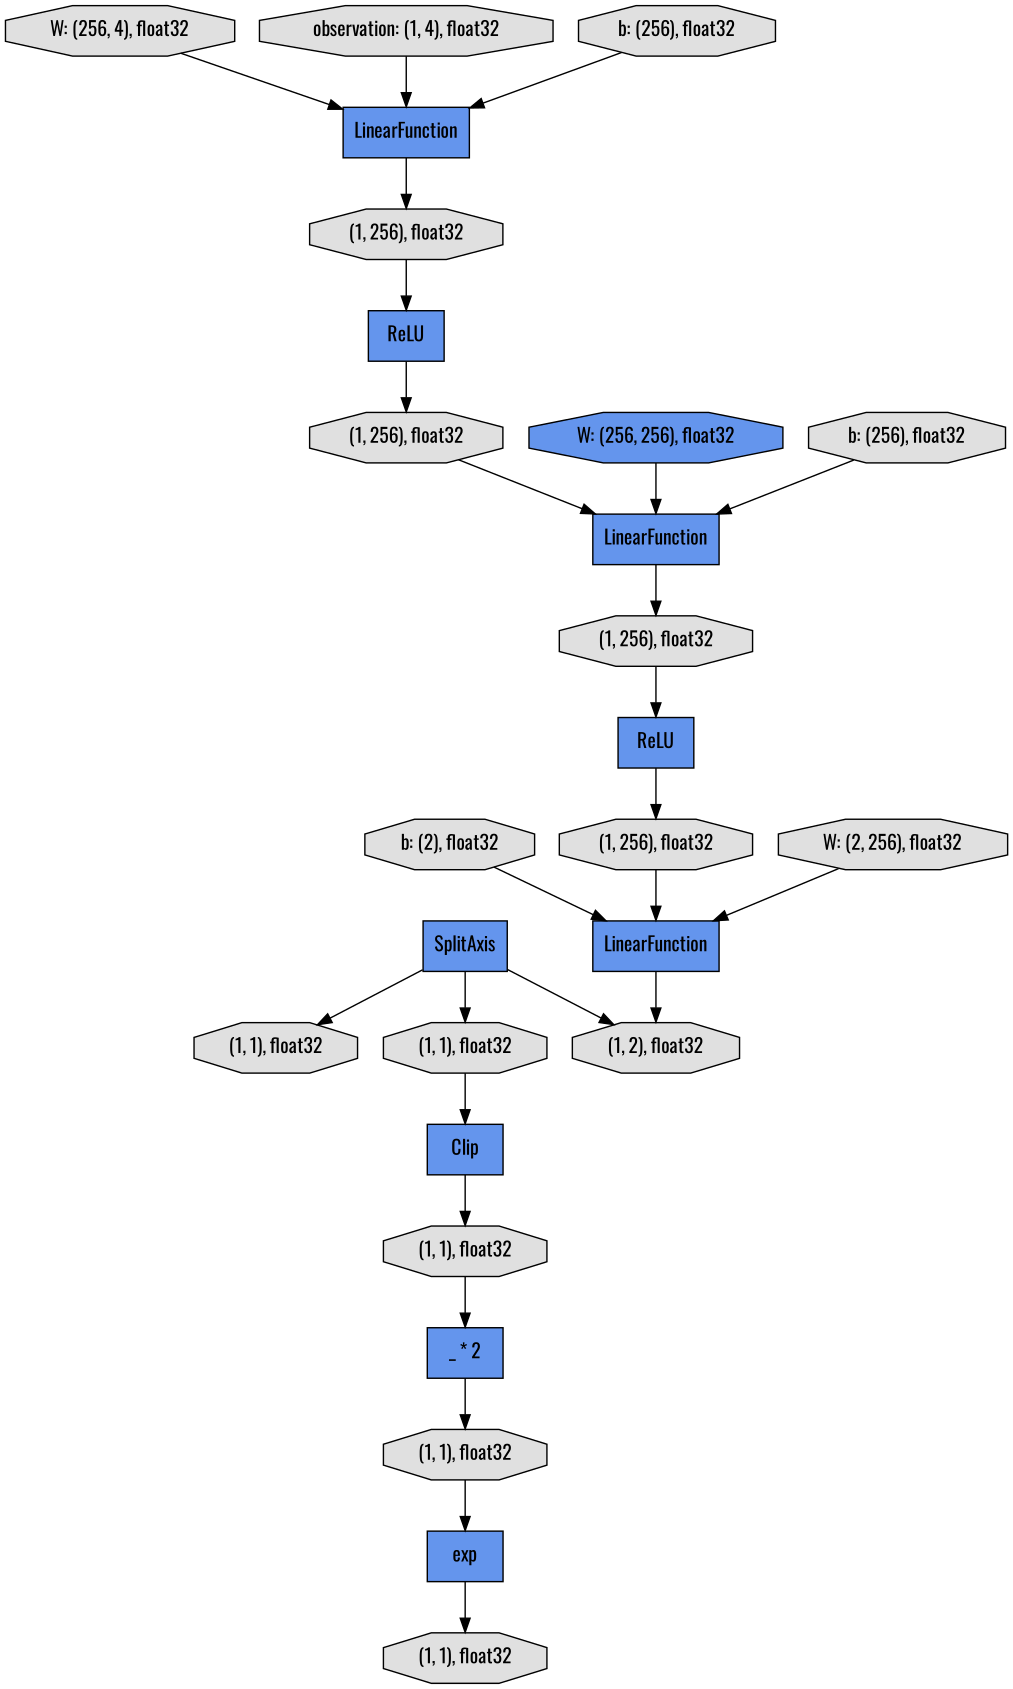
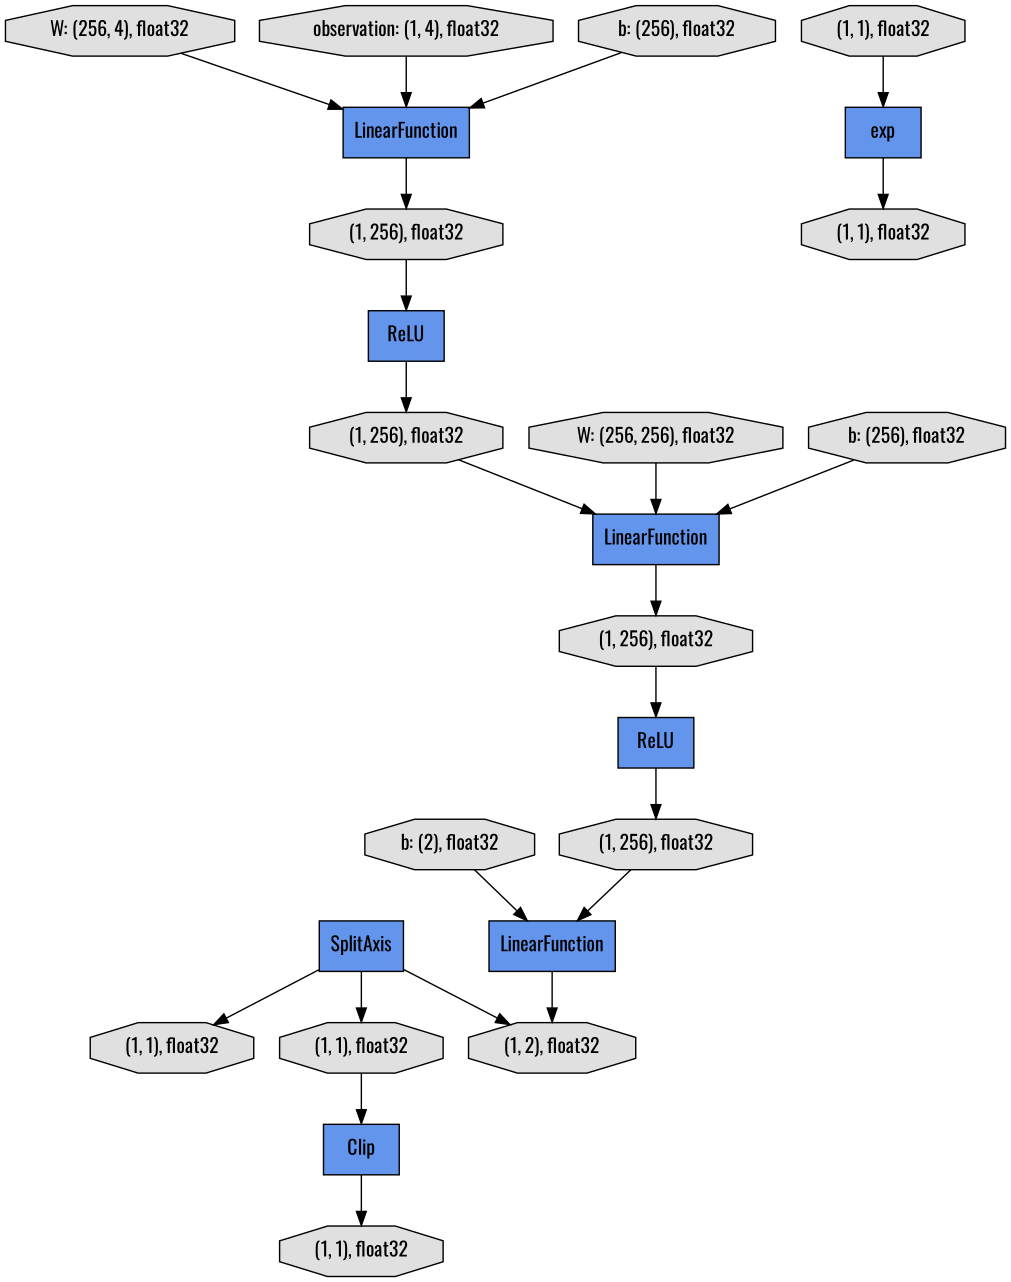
(656, 438) -> (656, 438)
(893, 844) -> none
(465, 1353) -> none
